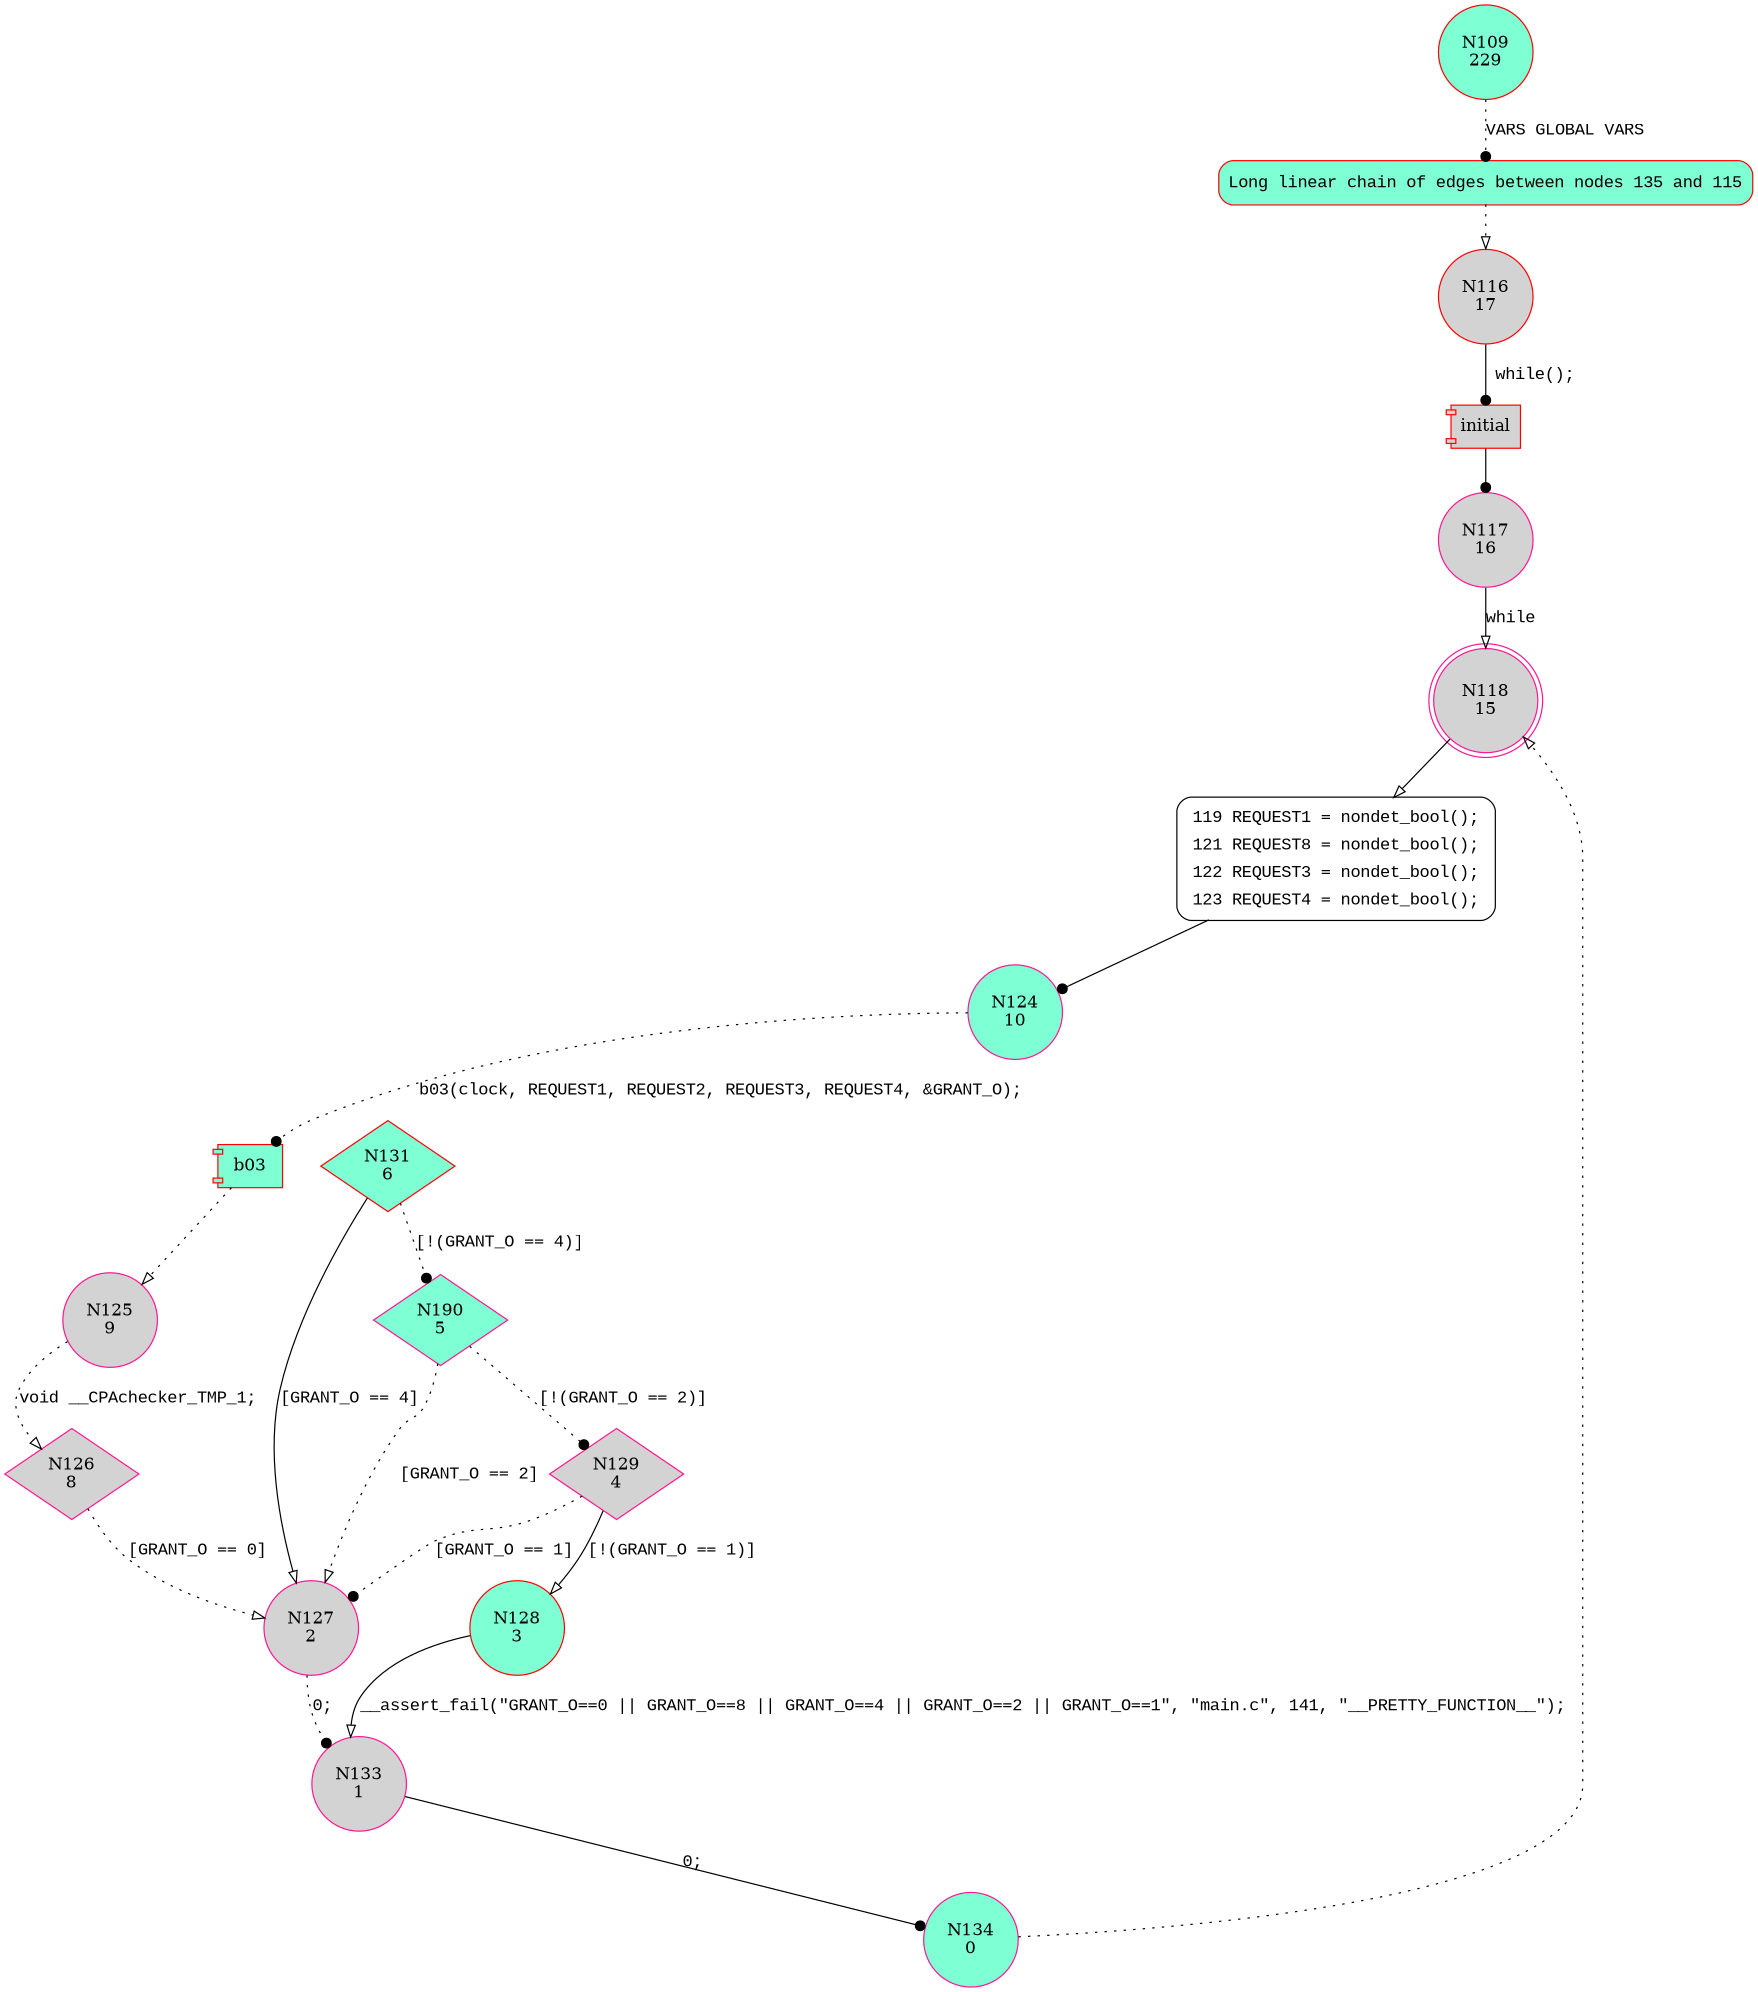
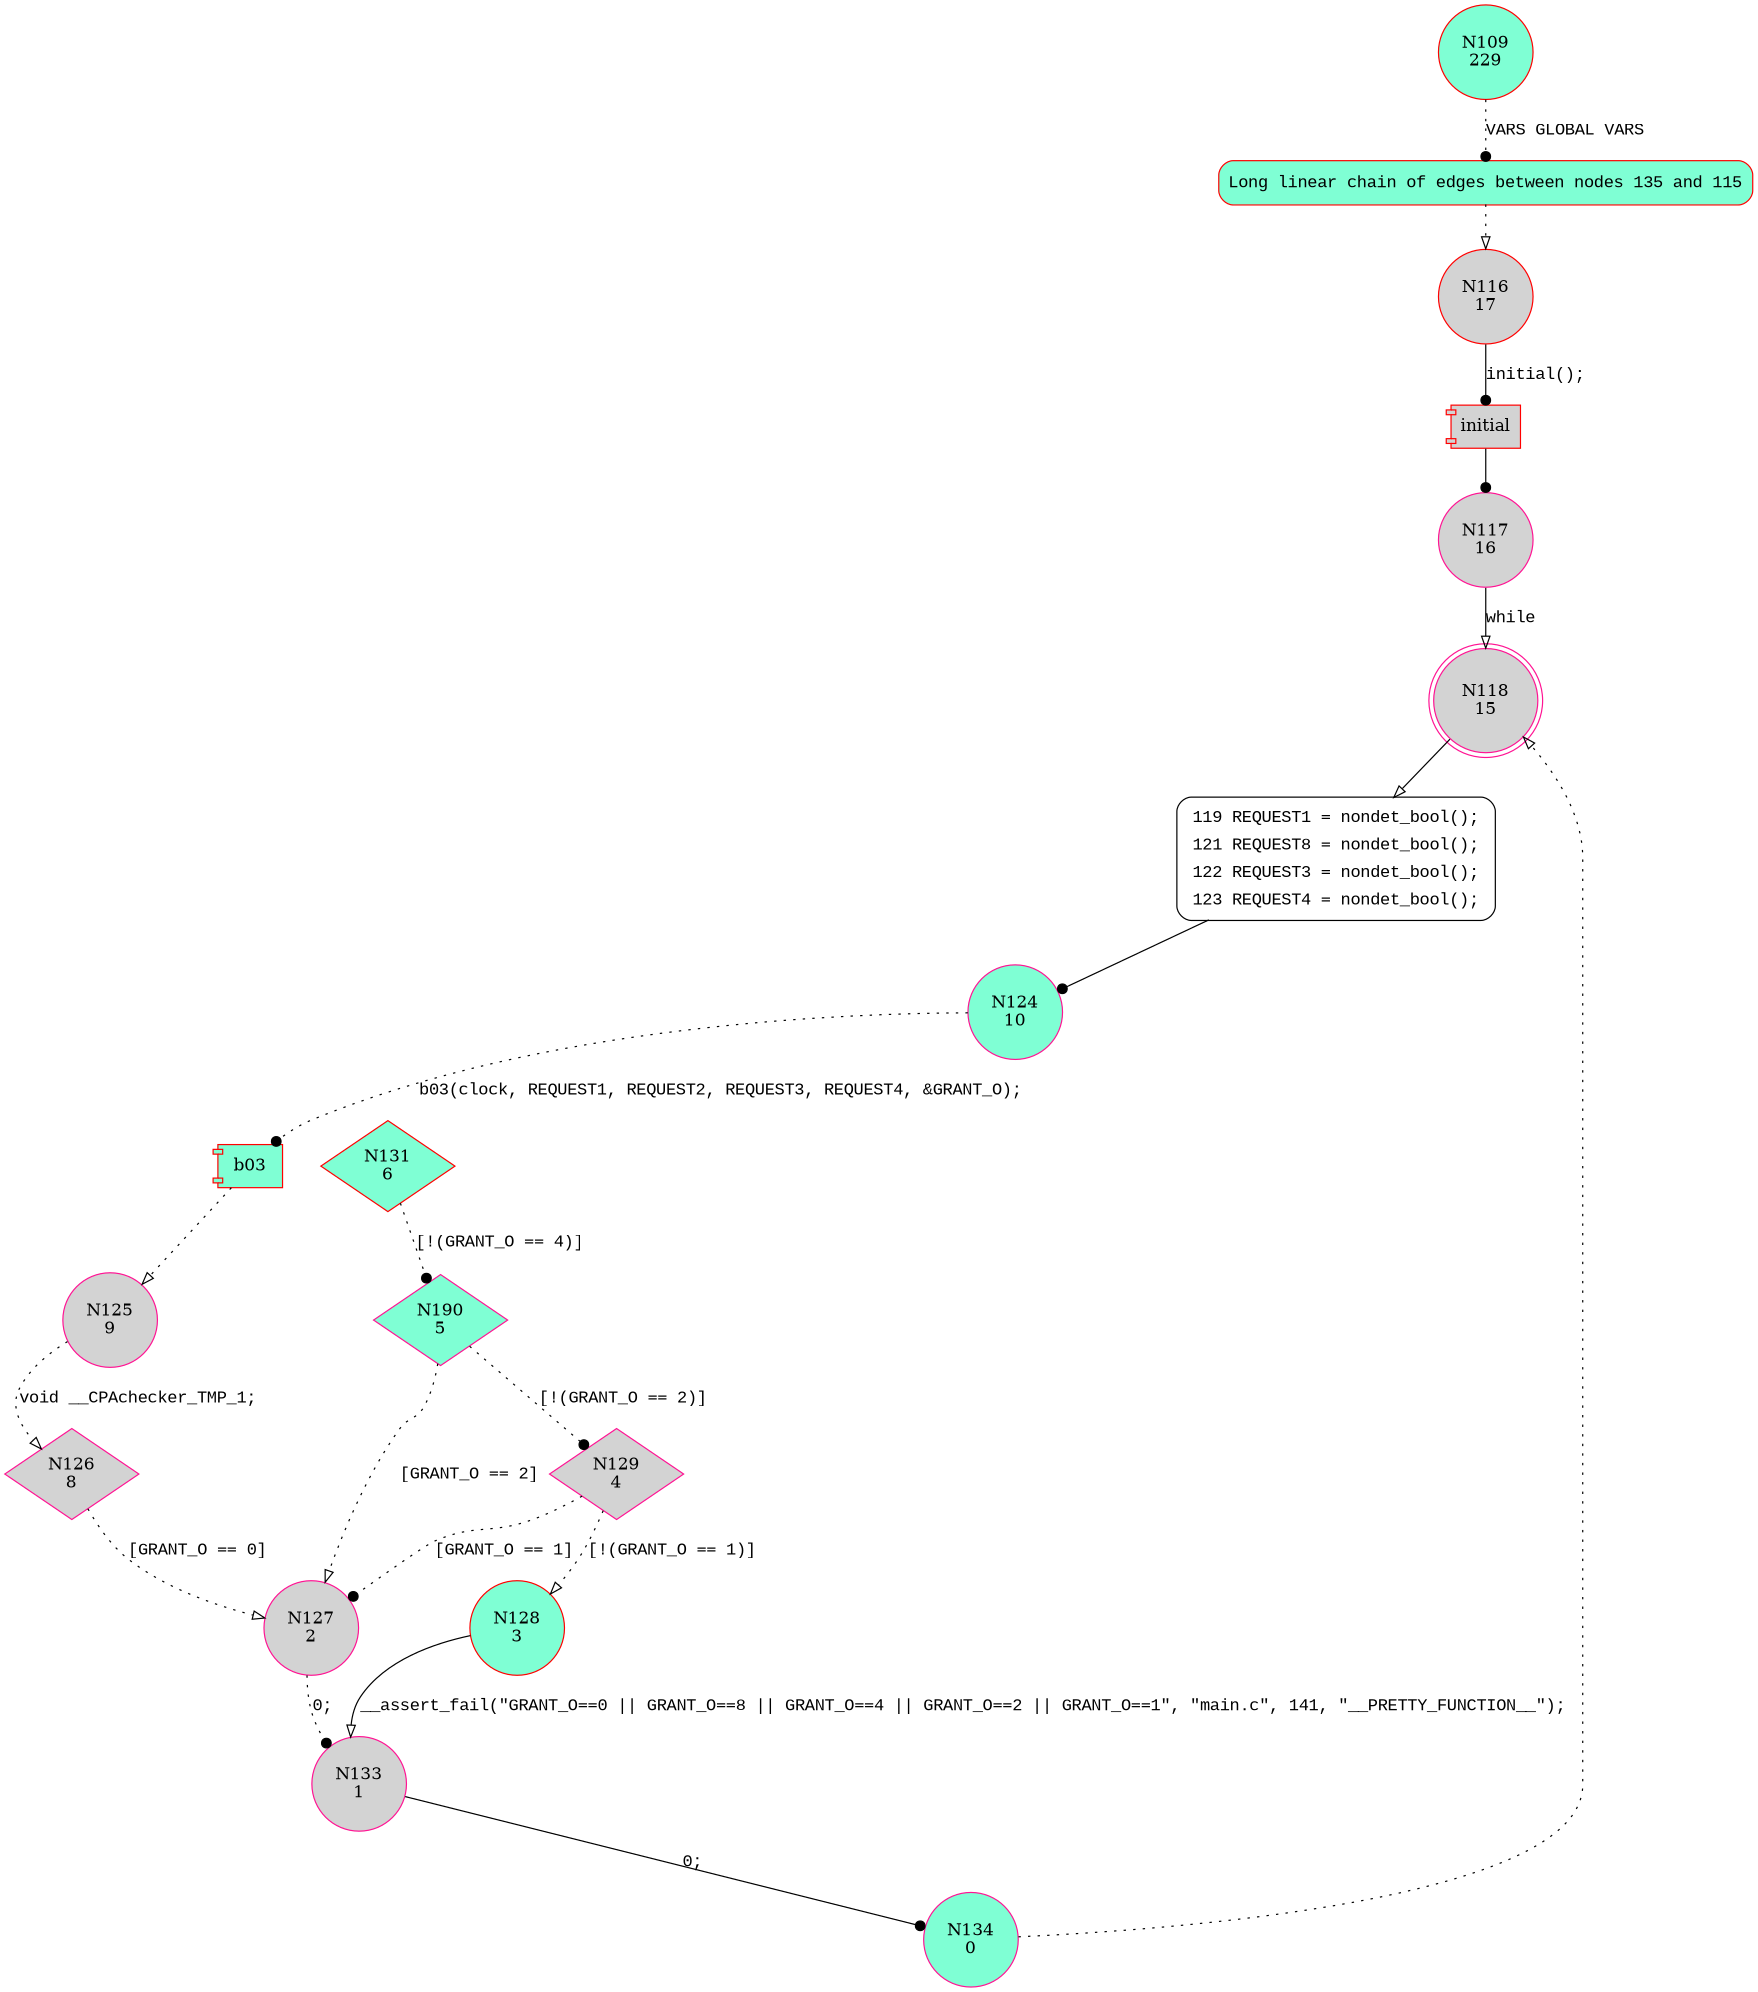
(1535, 375) -> (1535, 375)
(284, 1376) -> none
(584, 1550) -> (584, 1550)
